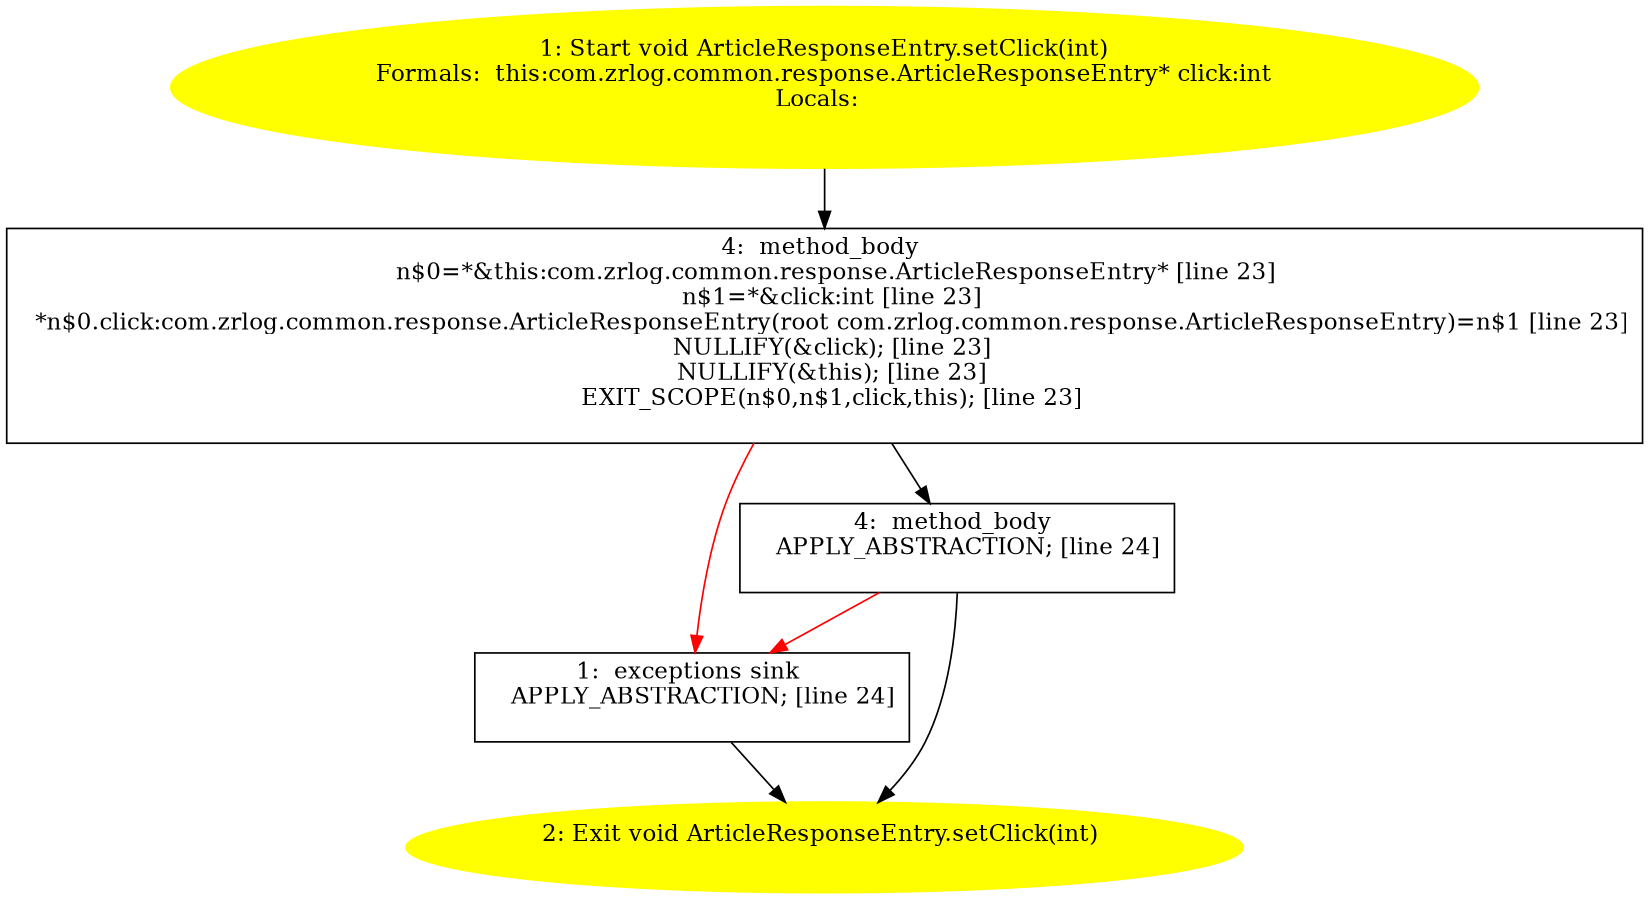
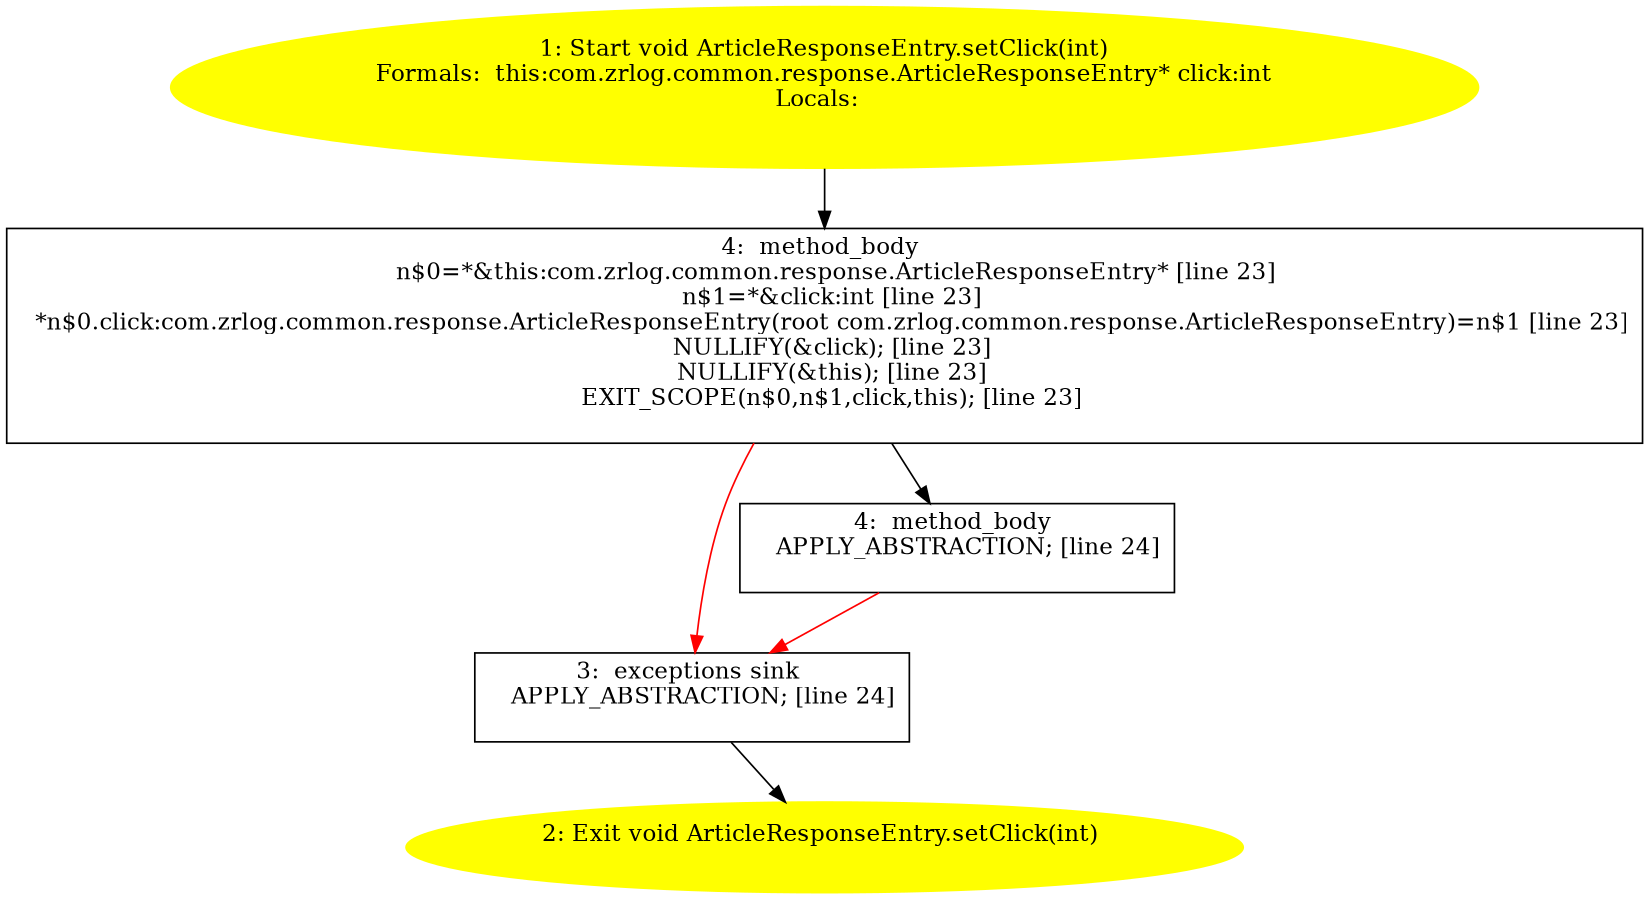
(692, 697) -> (692, 697)
(942, 698) -> none
